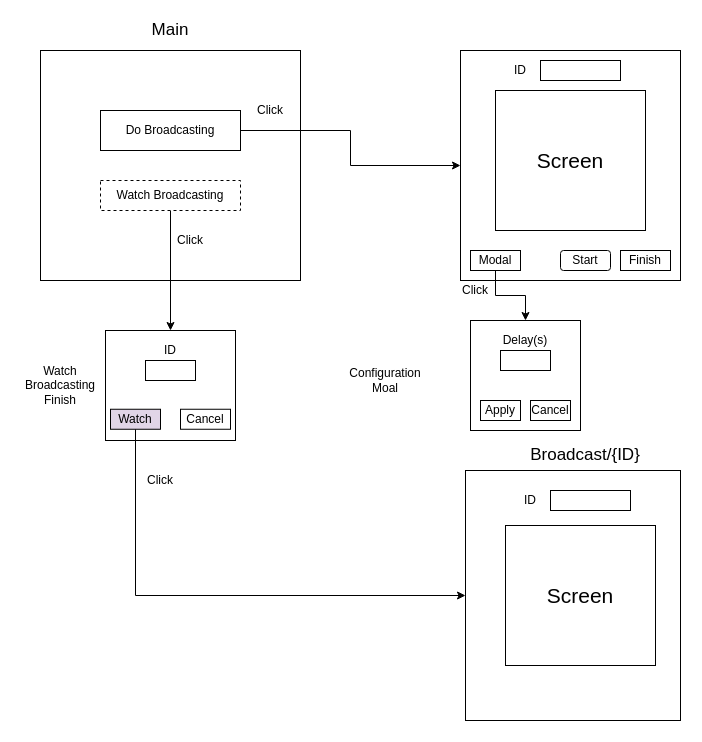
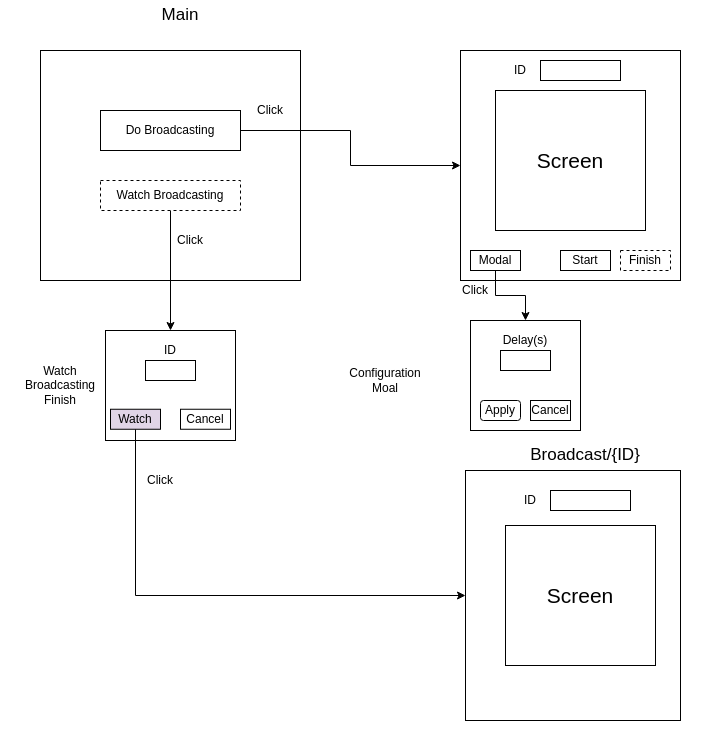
(171, 31) -> (181, 16)
(586, 261) -> (586, 261)
(646, 261) -> (646, 261)
(501, 411) -> (501, 411)
